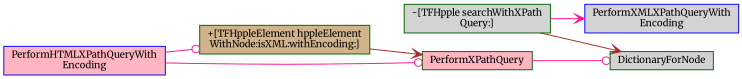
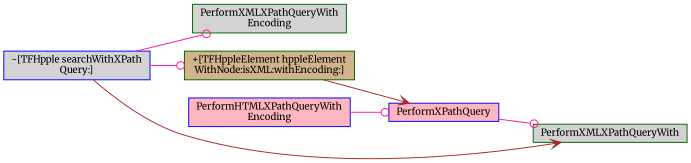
(477, 19) -> (77, 65)
(563, 19) -> (169, 43)
(662, 19) -> (269, 19)
(179, 51) -> (163, 65)
(477, 61) -> (444, 112)
(662, 61) -> (610, 133)
